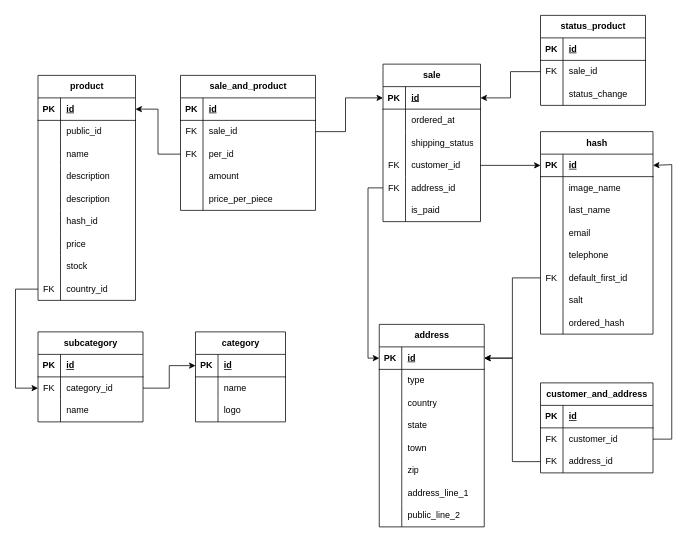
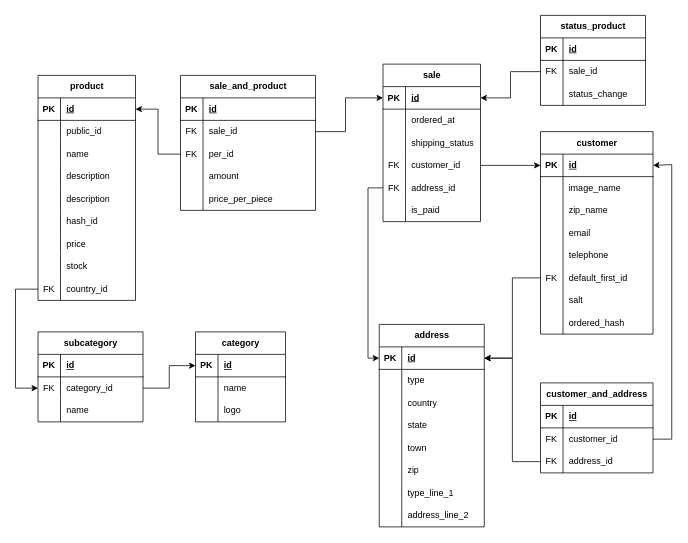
(597, 143) -> (597, 143)
(590, 210) -> (588, 210)
(441, 493) -> (433, 493)
(436, 516) -> (441, 516)
